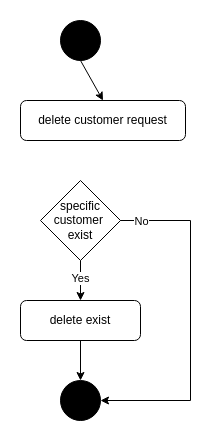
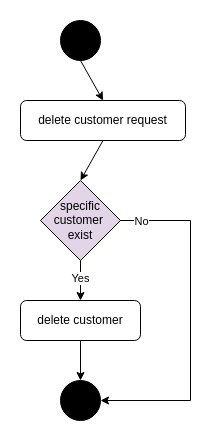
none -> (94, 157)
(81, 221) -> (81, 221)
(81, 321) -> (81, 321)
